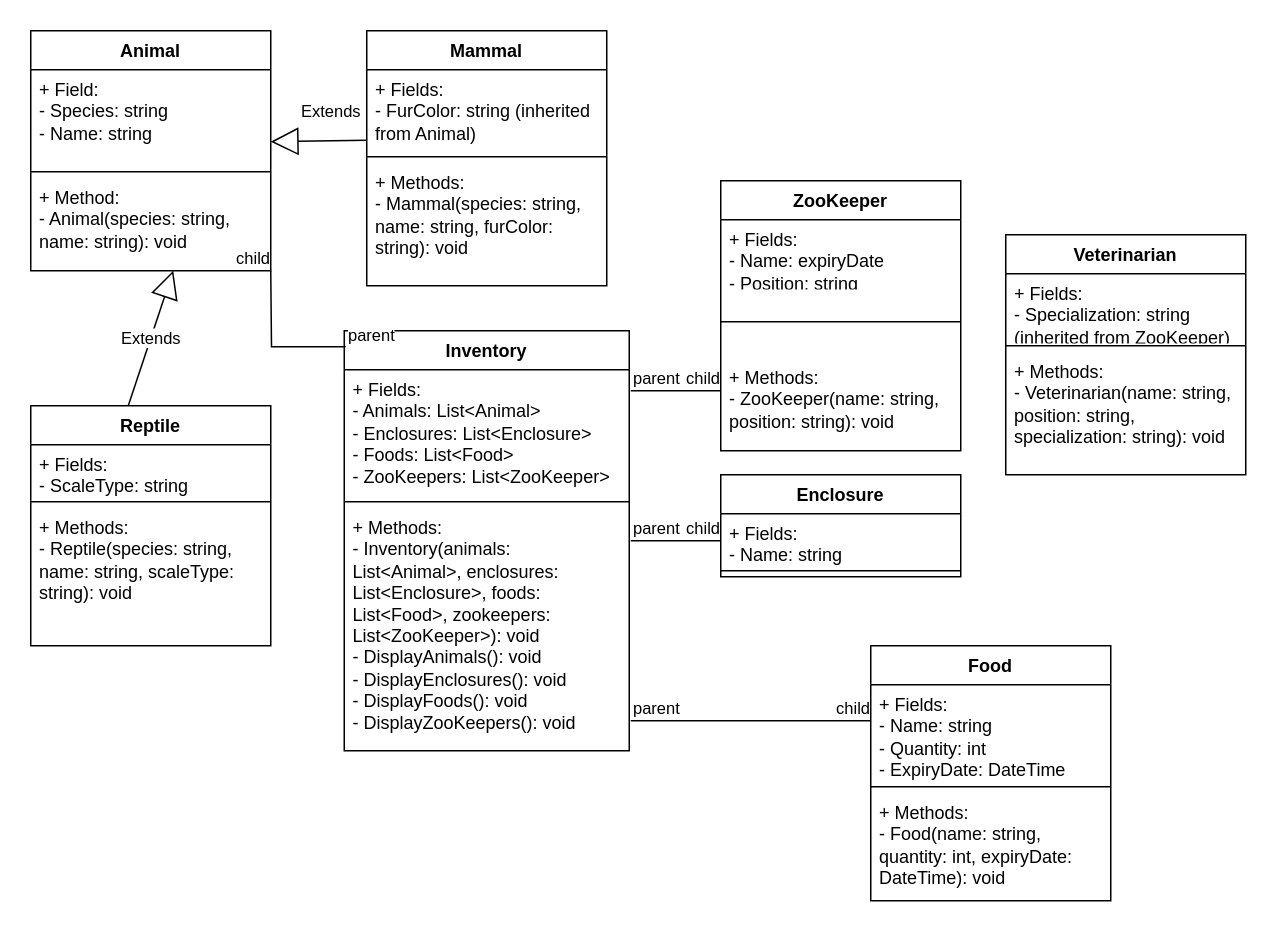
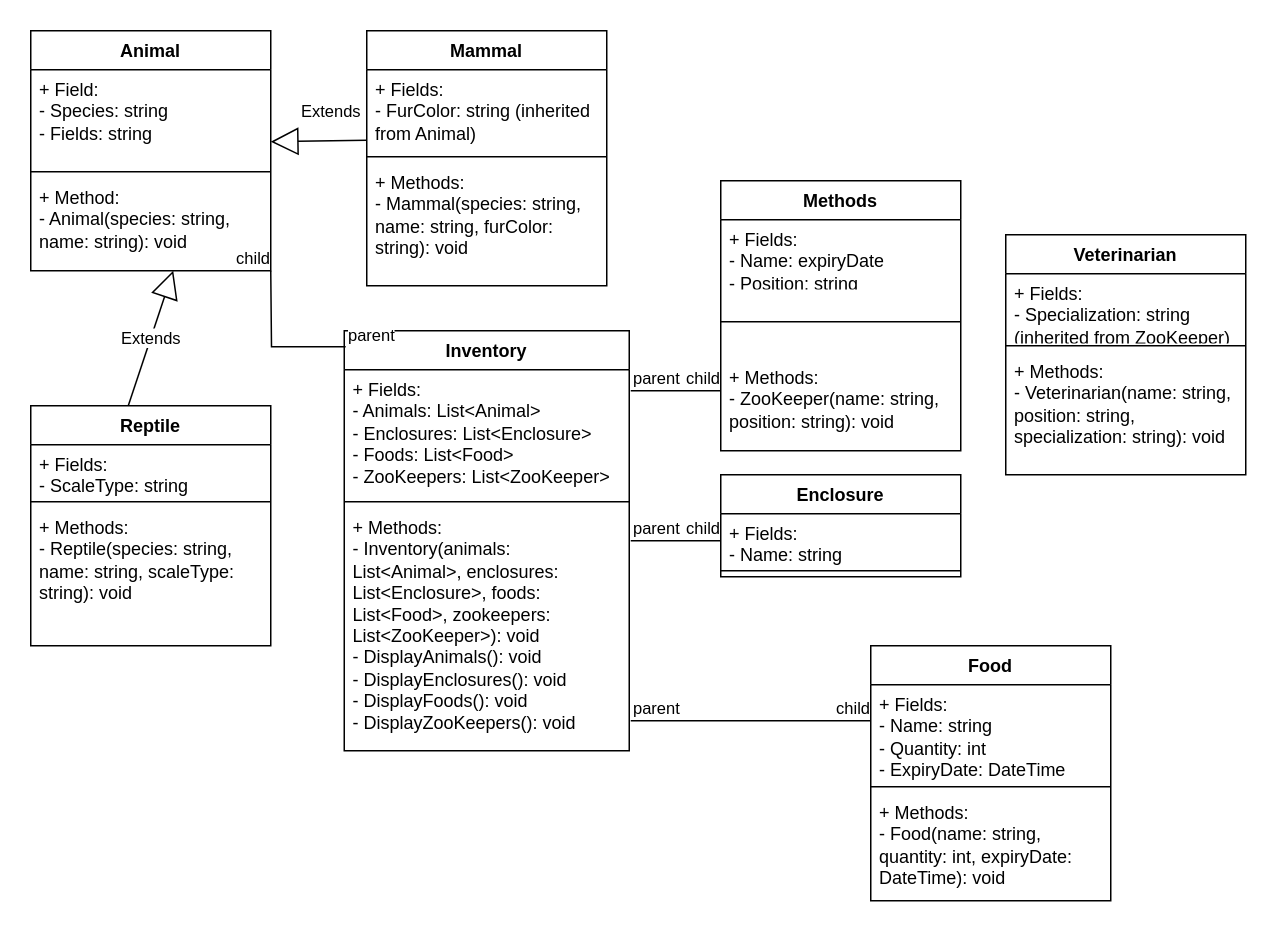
(114, 113) -> (114, 113)
(841, 202) -> (841, 202)
